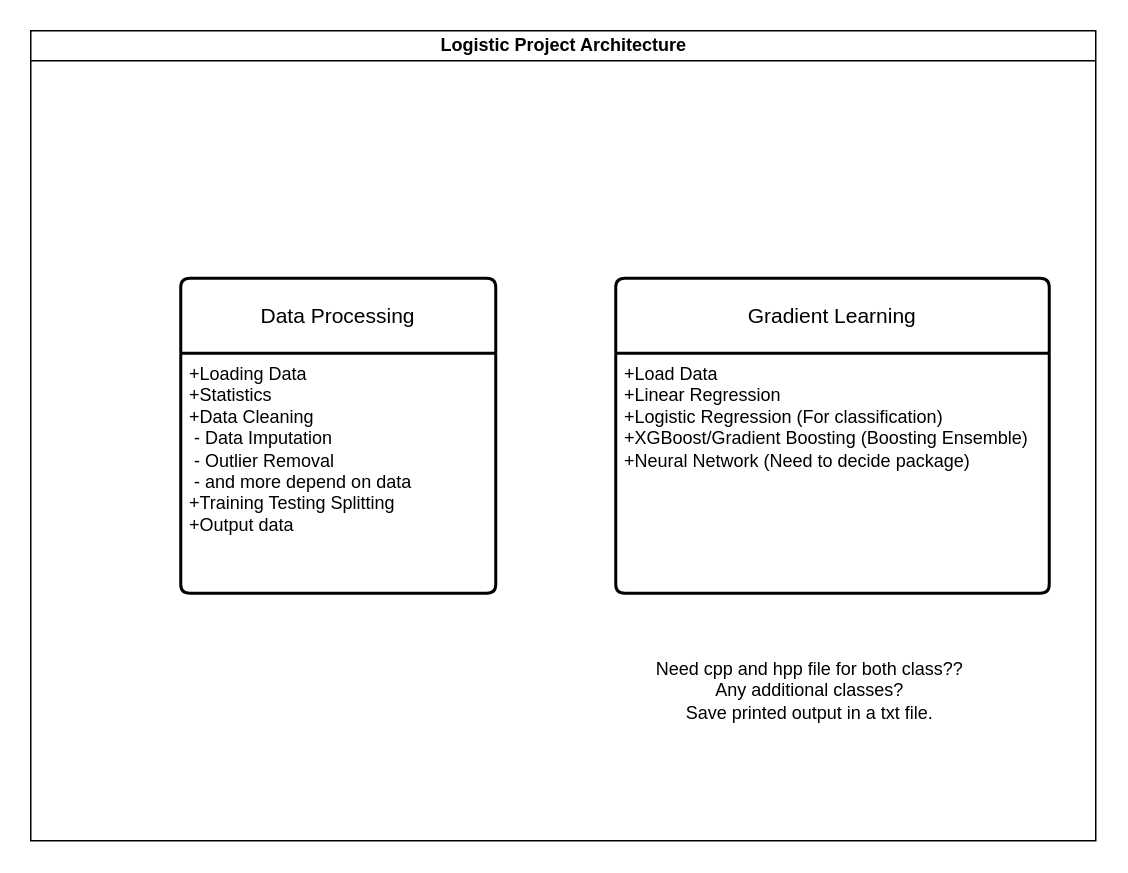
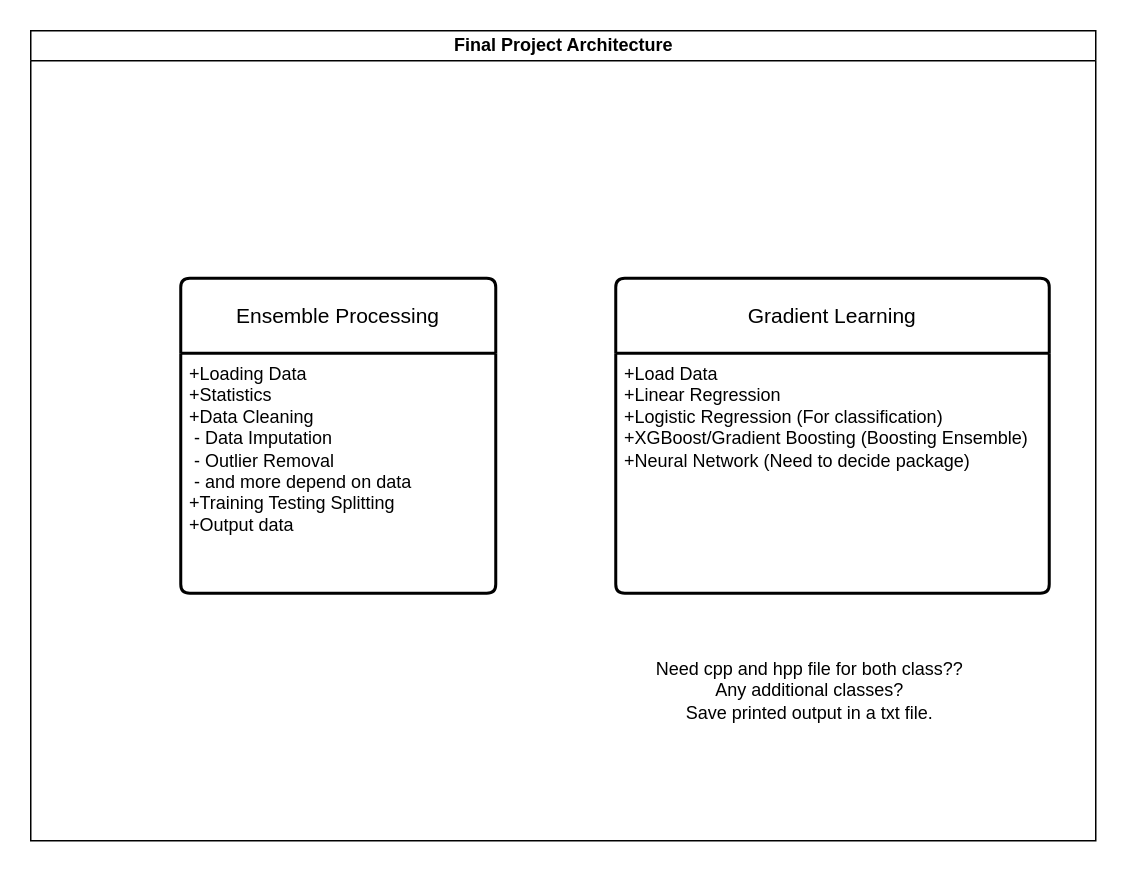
(564, 46) -> (564, 46)
(338, 316) -> (338, 316)
